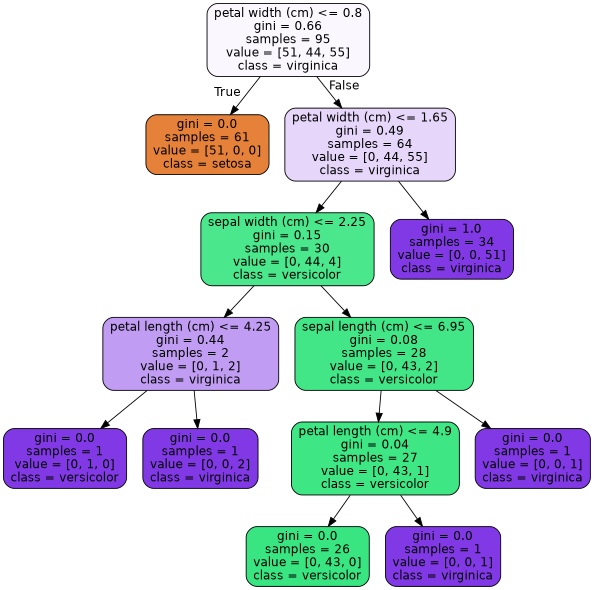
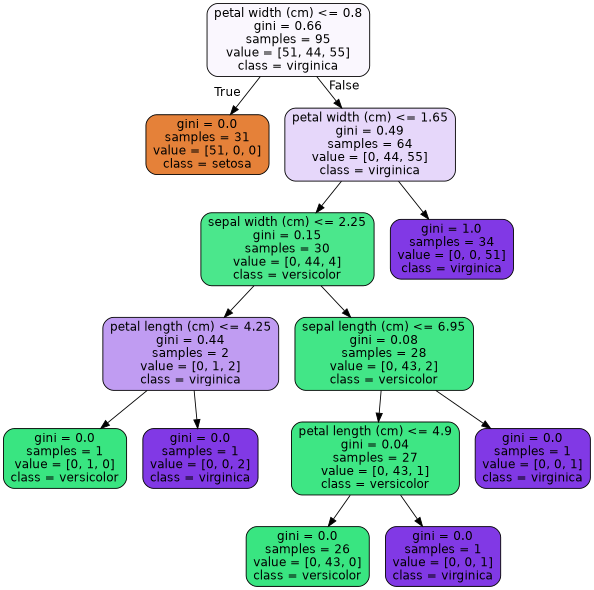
(207, 145) -> (207, 145)
(65, 458) -> (65, 458)
